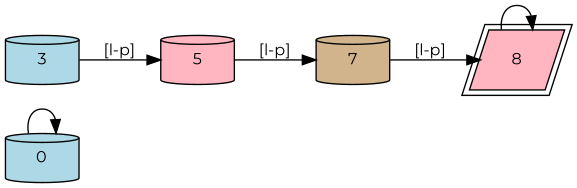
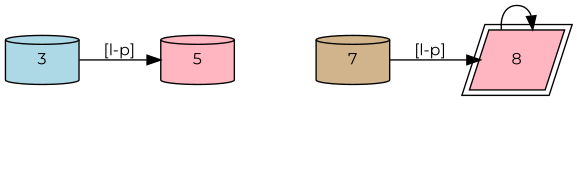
(268, 60) -> none
(42, 158) -> none
